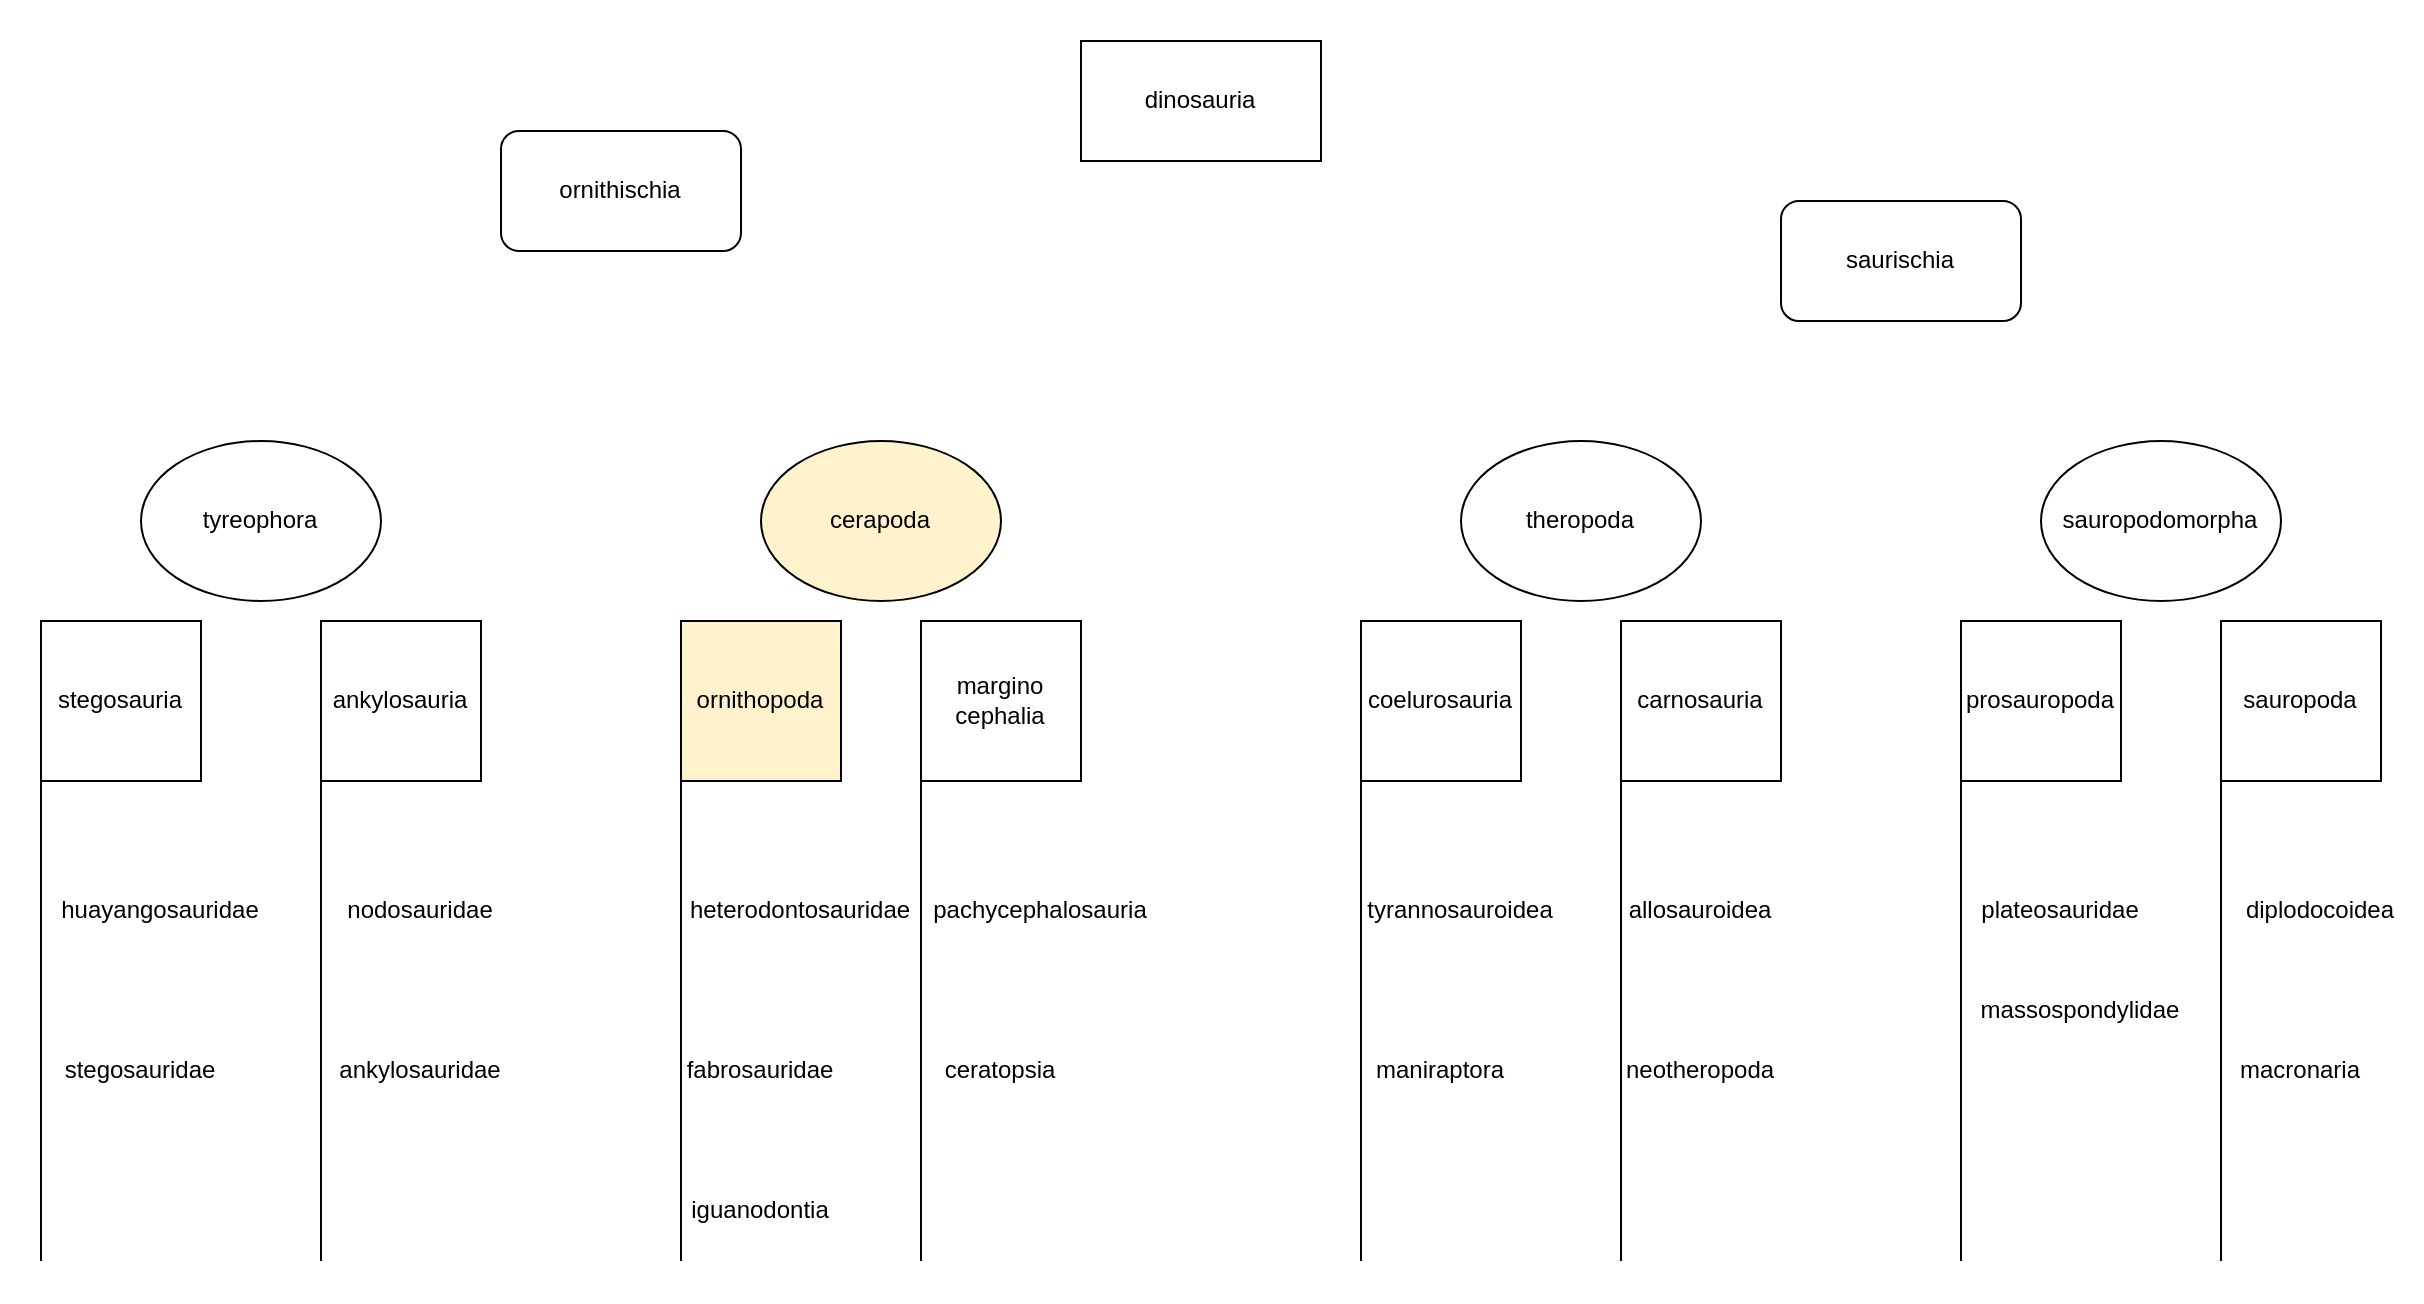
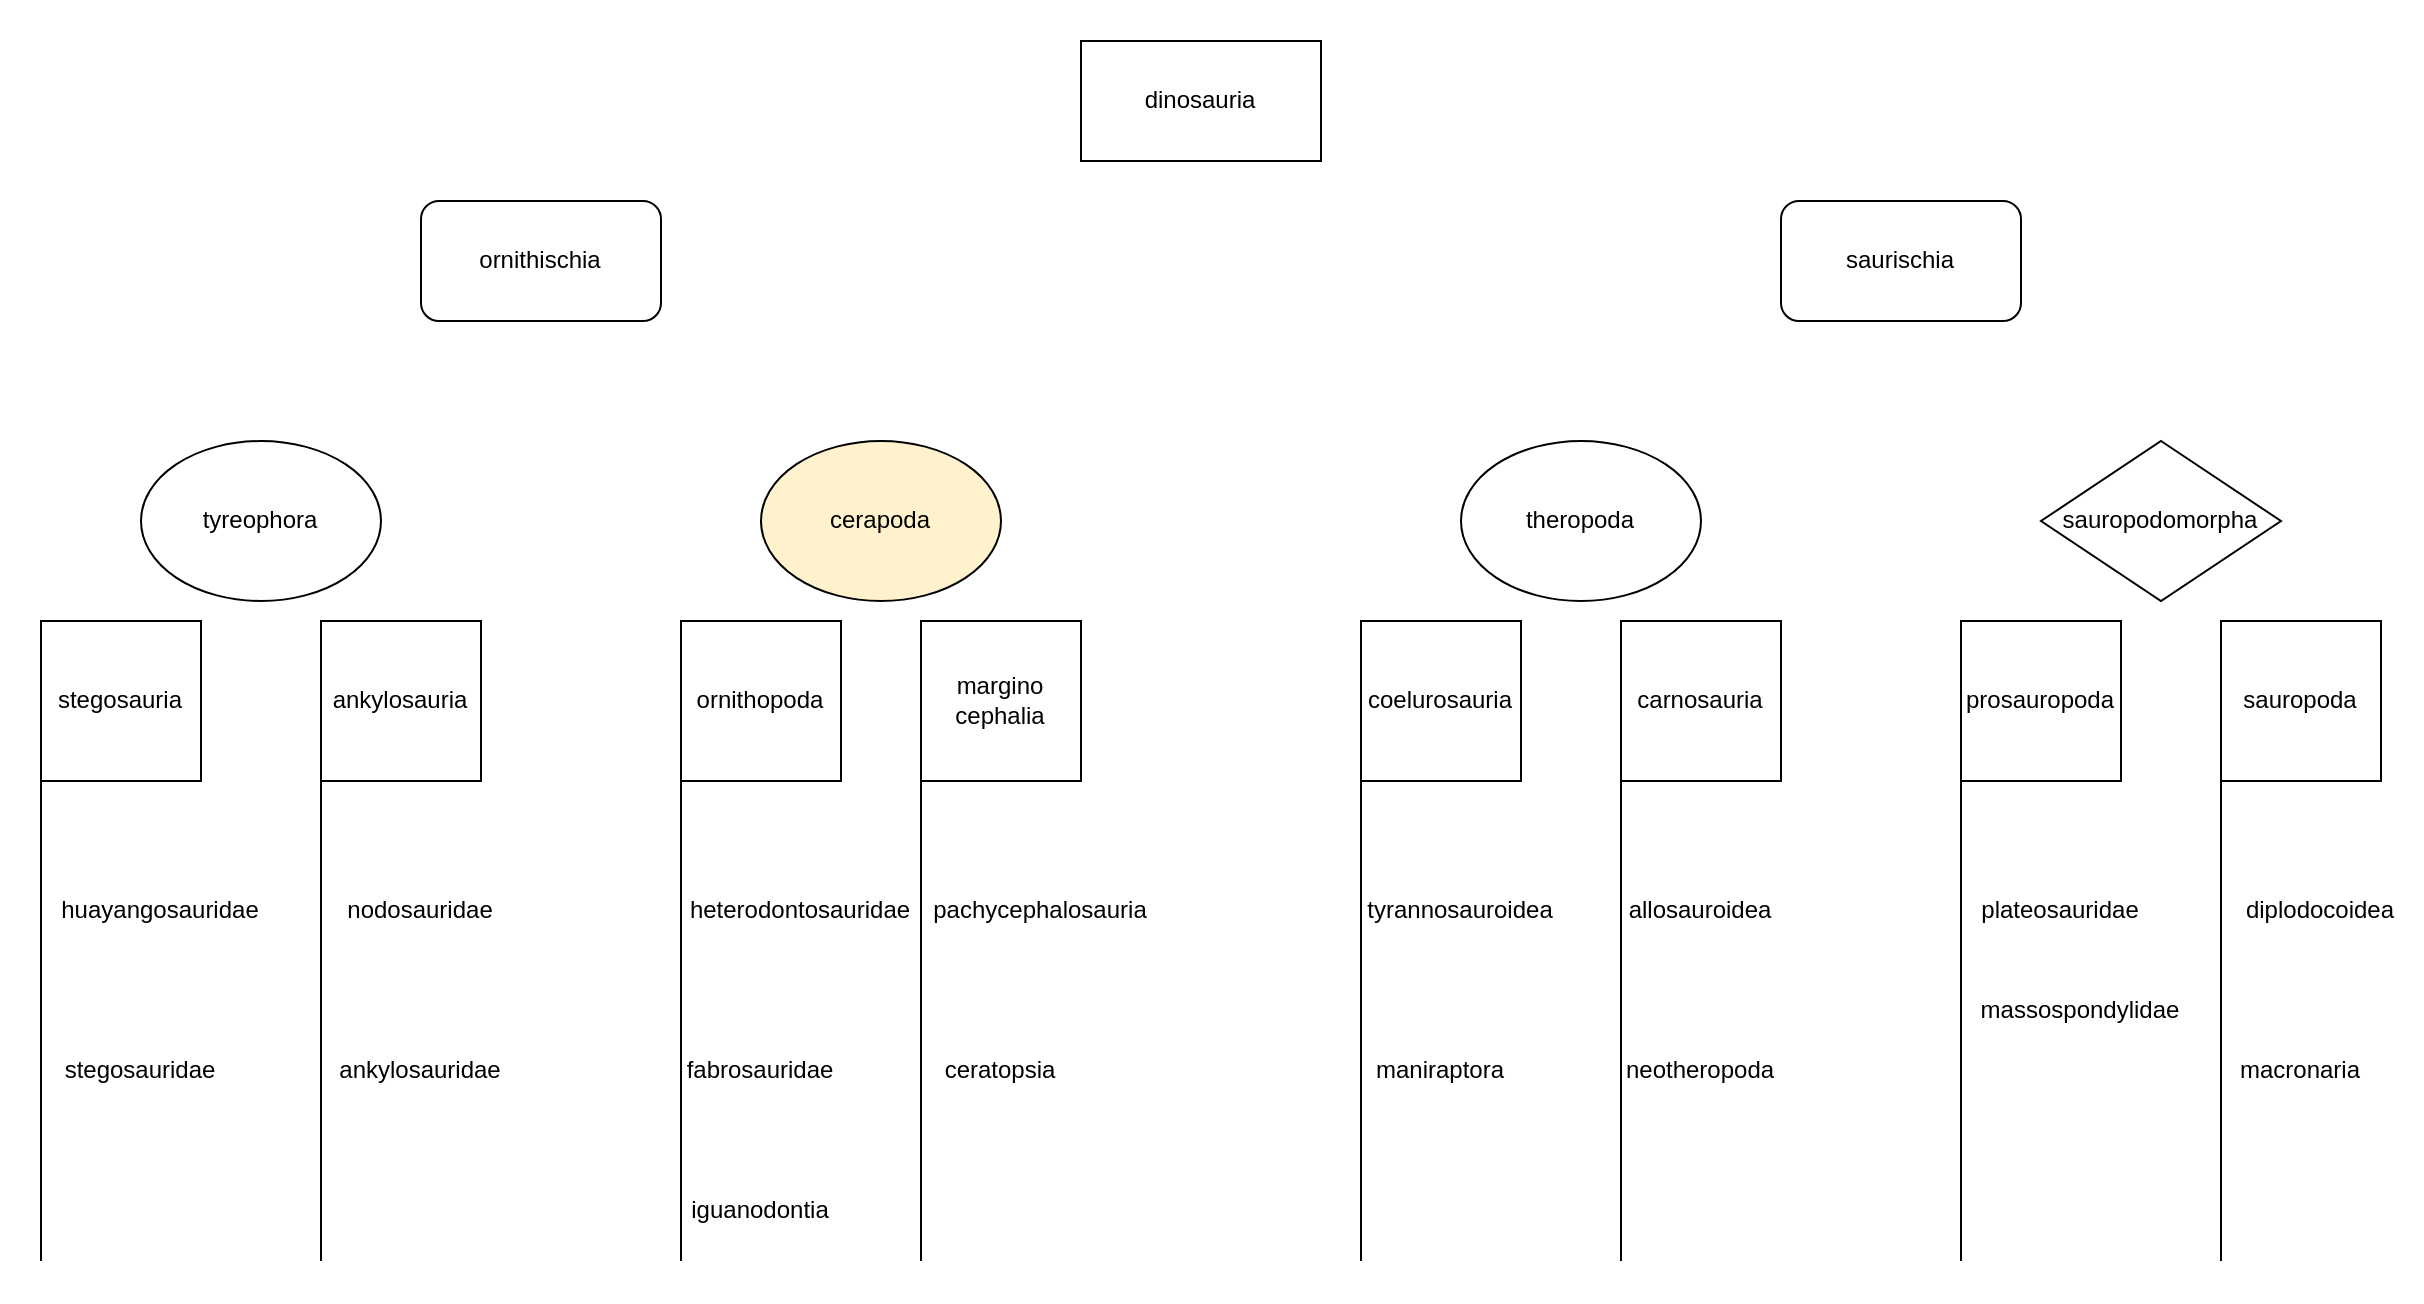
(621, 191) -> (541, 261)
(2161, 521) -> (2161, 521)
(761, 701) -> (761, 701)
